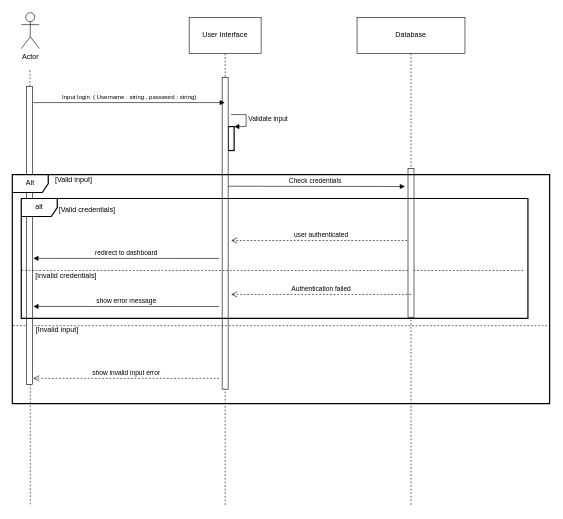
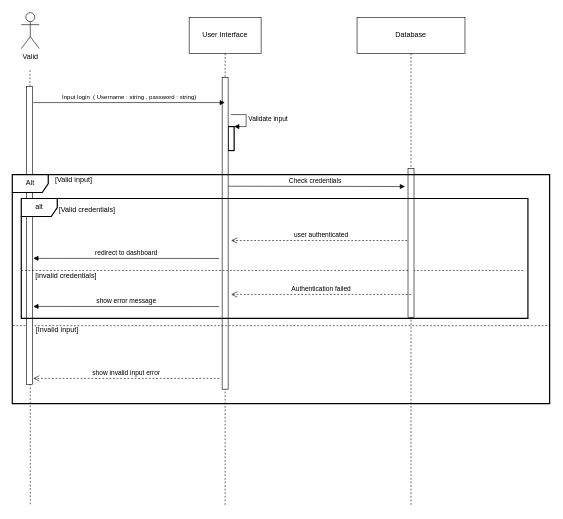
(31, 57) -> (31, 57)
